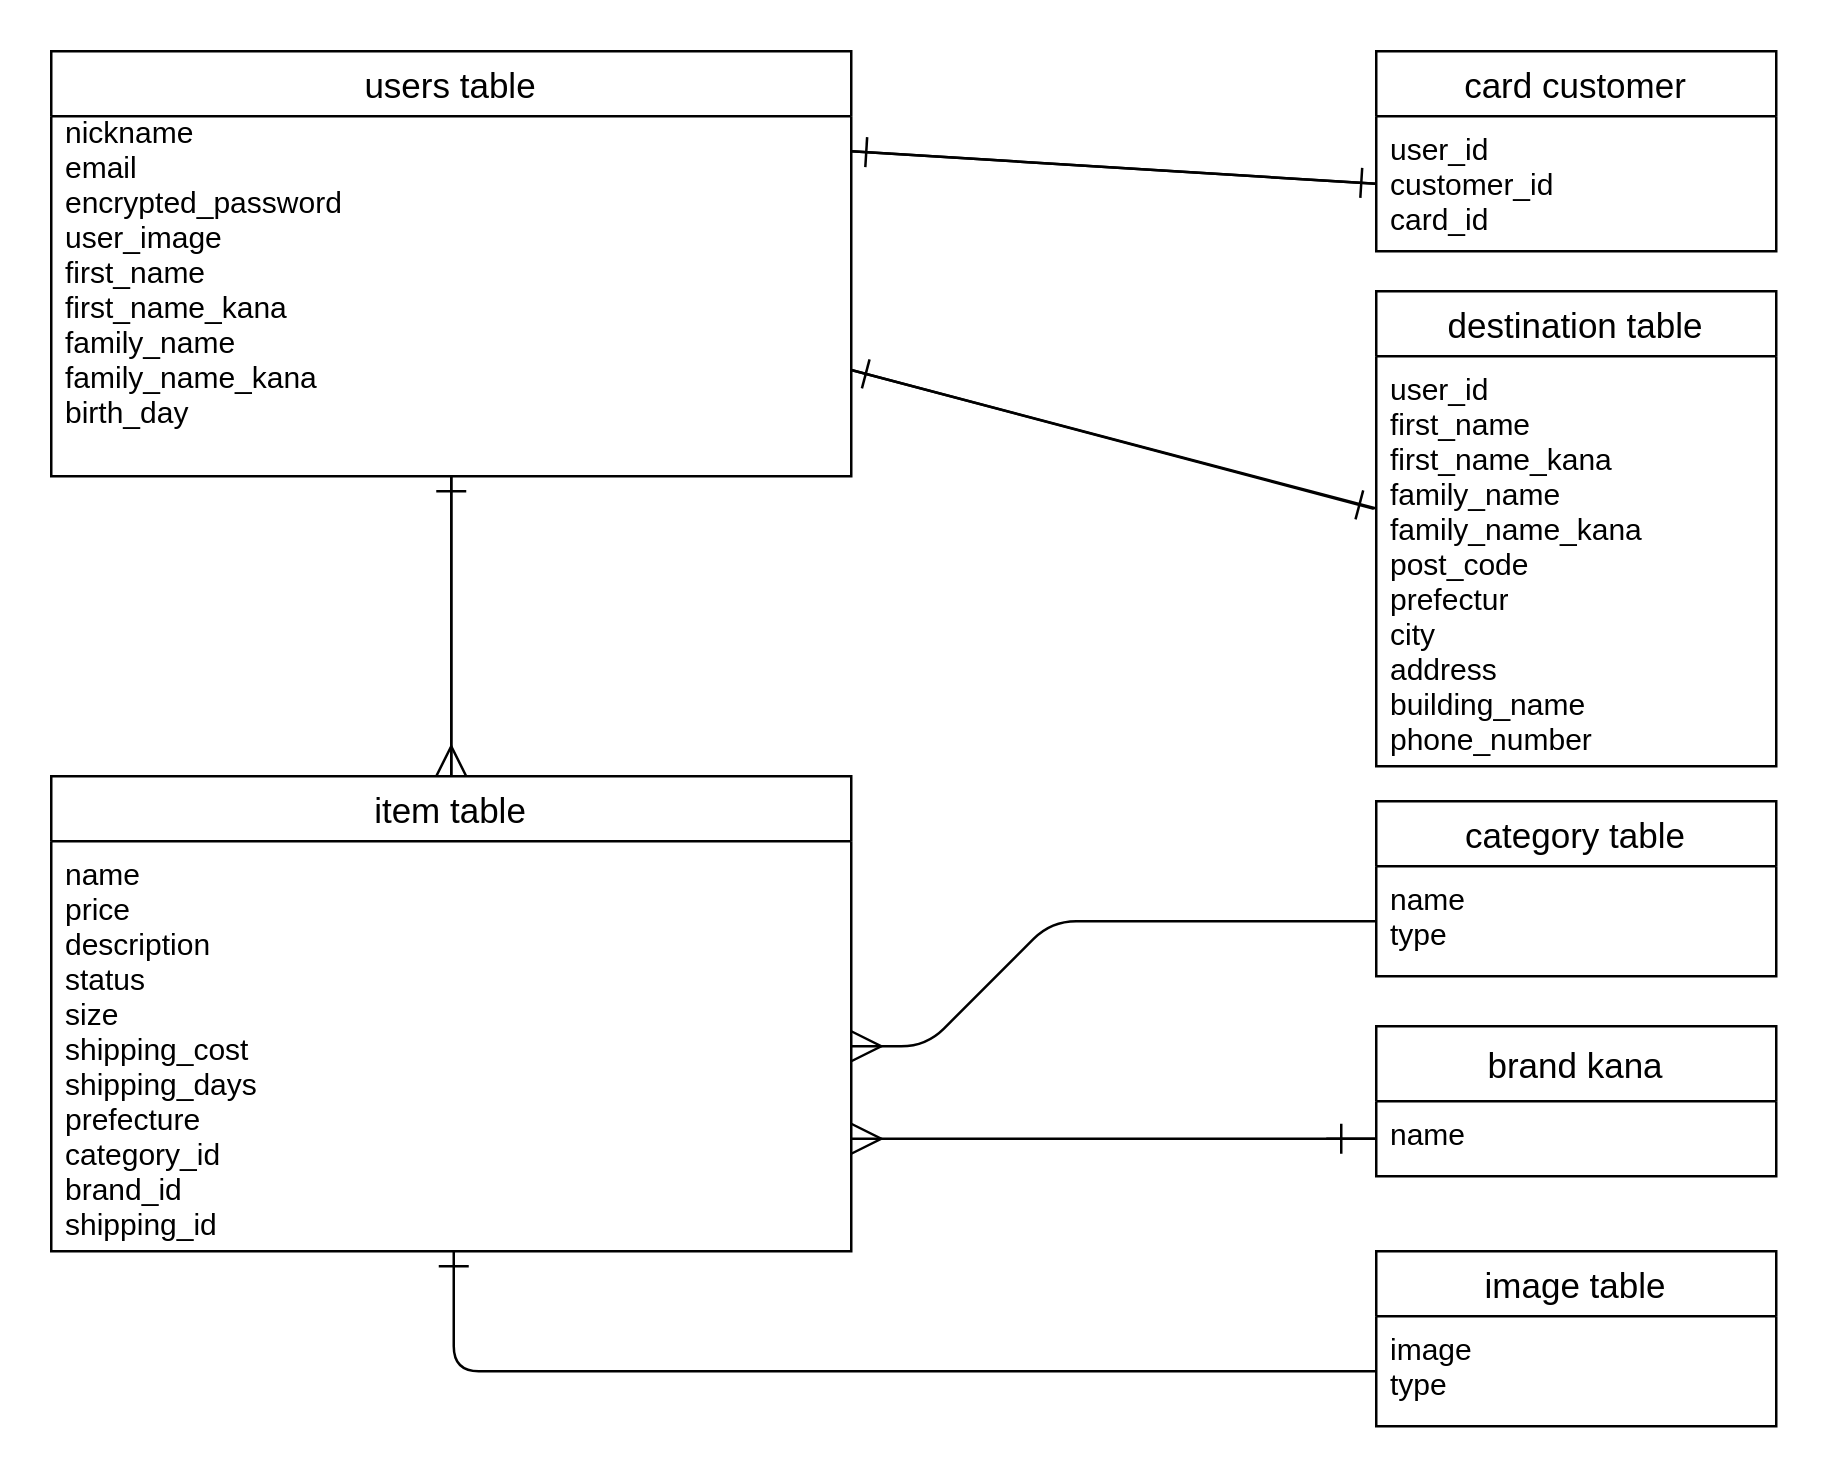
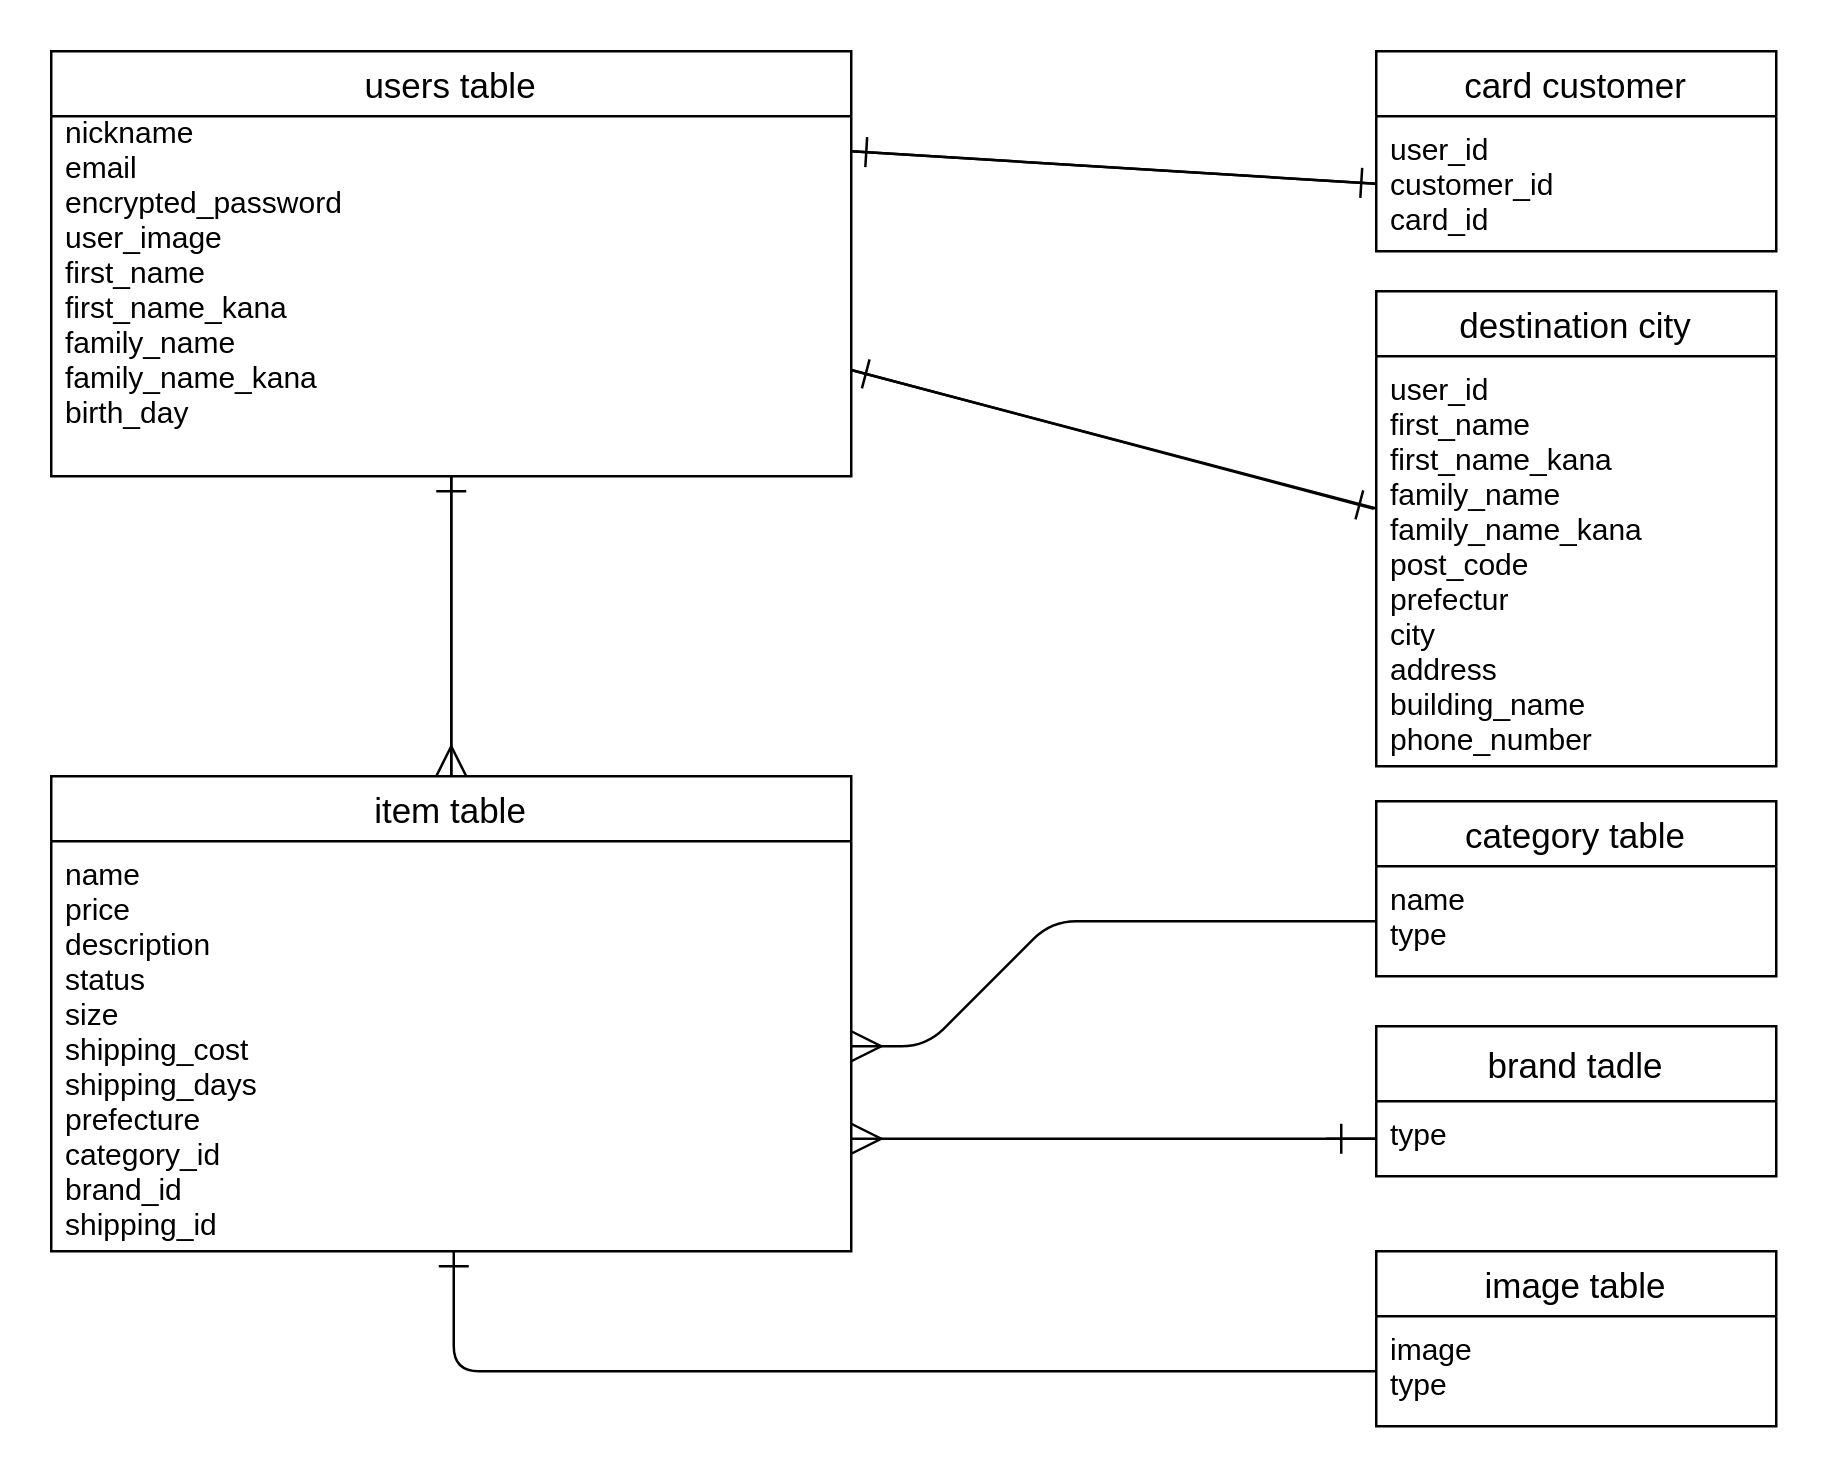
(1575, 326) -> (1575, 326)
(1575, 1066) -> (1575, 1066)
(1424, 1135) -> (1424, 1135)
